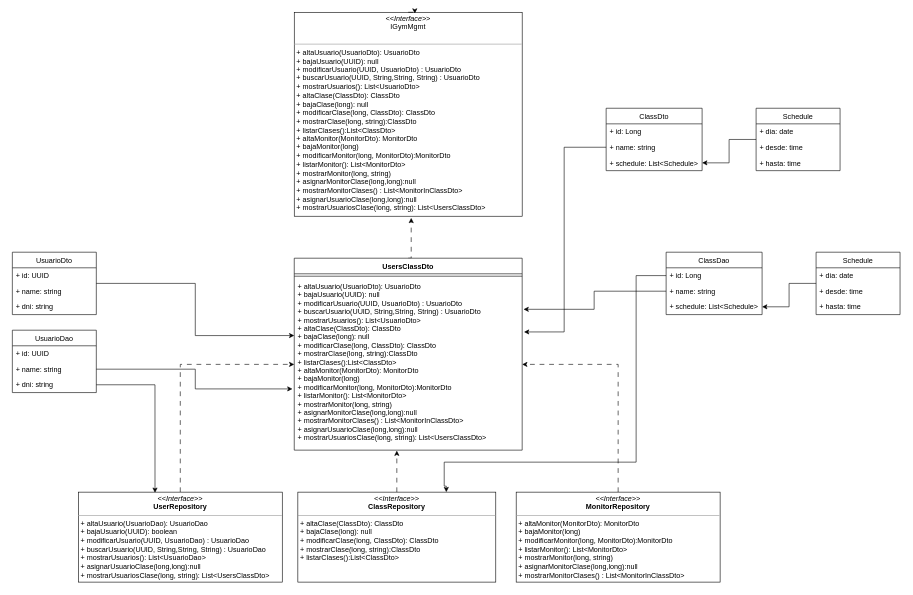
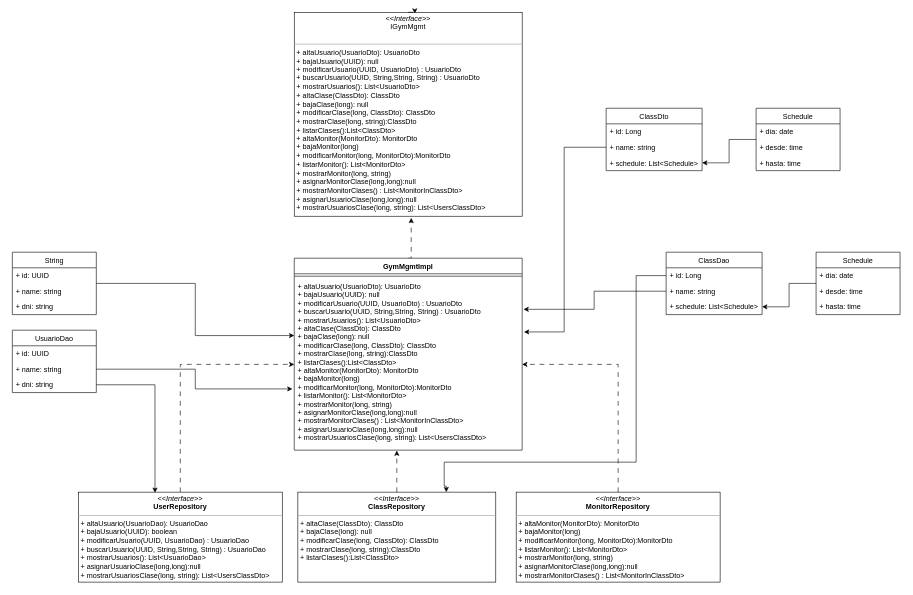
(54, 260) -> (54, 260)
(408, 266) -> (408, 266)
